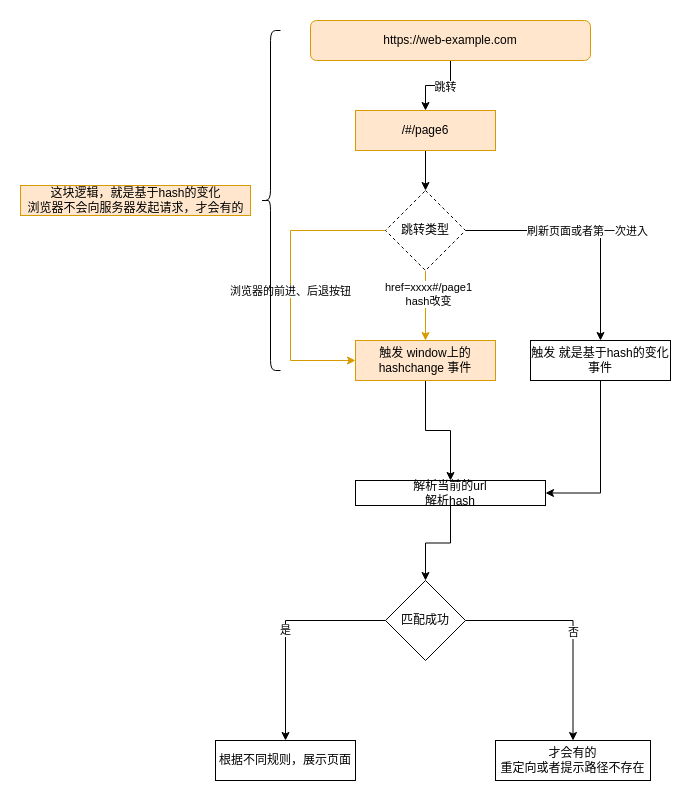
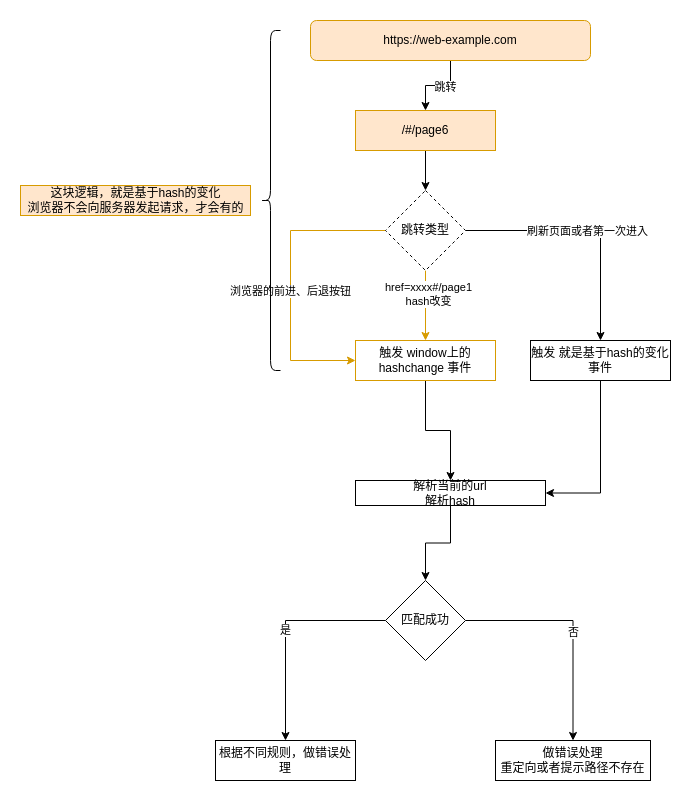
(426, 361) -> (426, 361)
(286, 761) -> (286, 761)
(573, 761) -> (573, 761)
